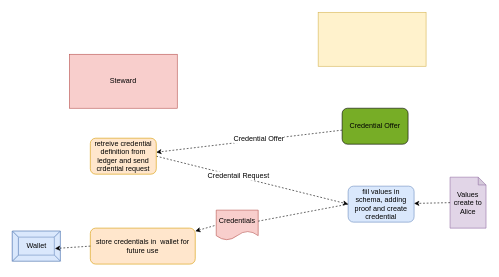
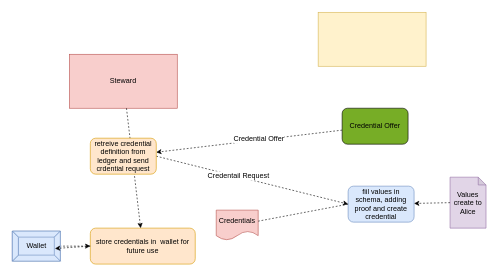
none -> (139, 211)
(200, 230) -> (67, 246)
